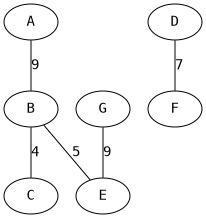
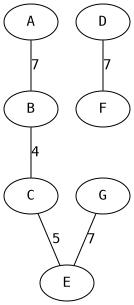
(36, 66) -> (36, 66)
(108, 152) -> (92, 240)
(67, 153) -> (49, 240)
